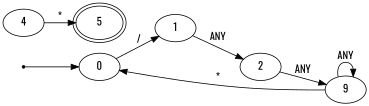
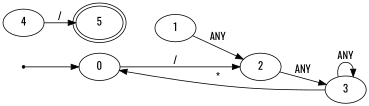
(60, 17) -> (60, 17)
(134, 49) -> (176, 67)
(346, 90) -> (346, 90)
